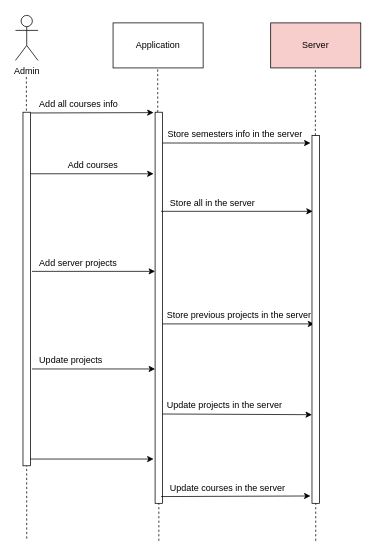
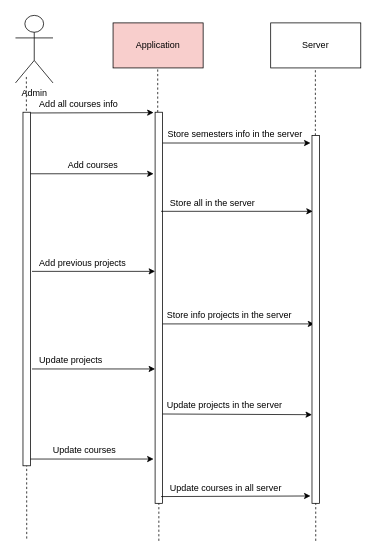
(27, 38) -> (34, 49)
(158, 45) -> (158, 45)
(315, 45) -> (315, 45)
(85, 263) -> (89, 263)
(252, 316) -> (242, 316)
none -> (89, 450)
(235, 488) -> (232, 488)
